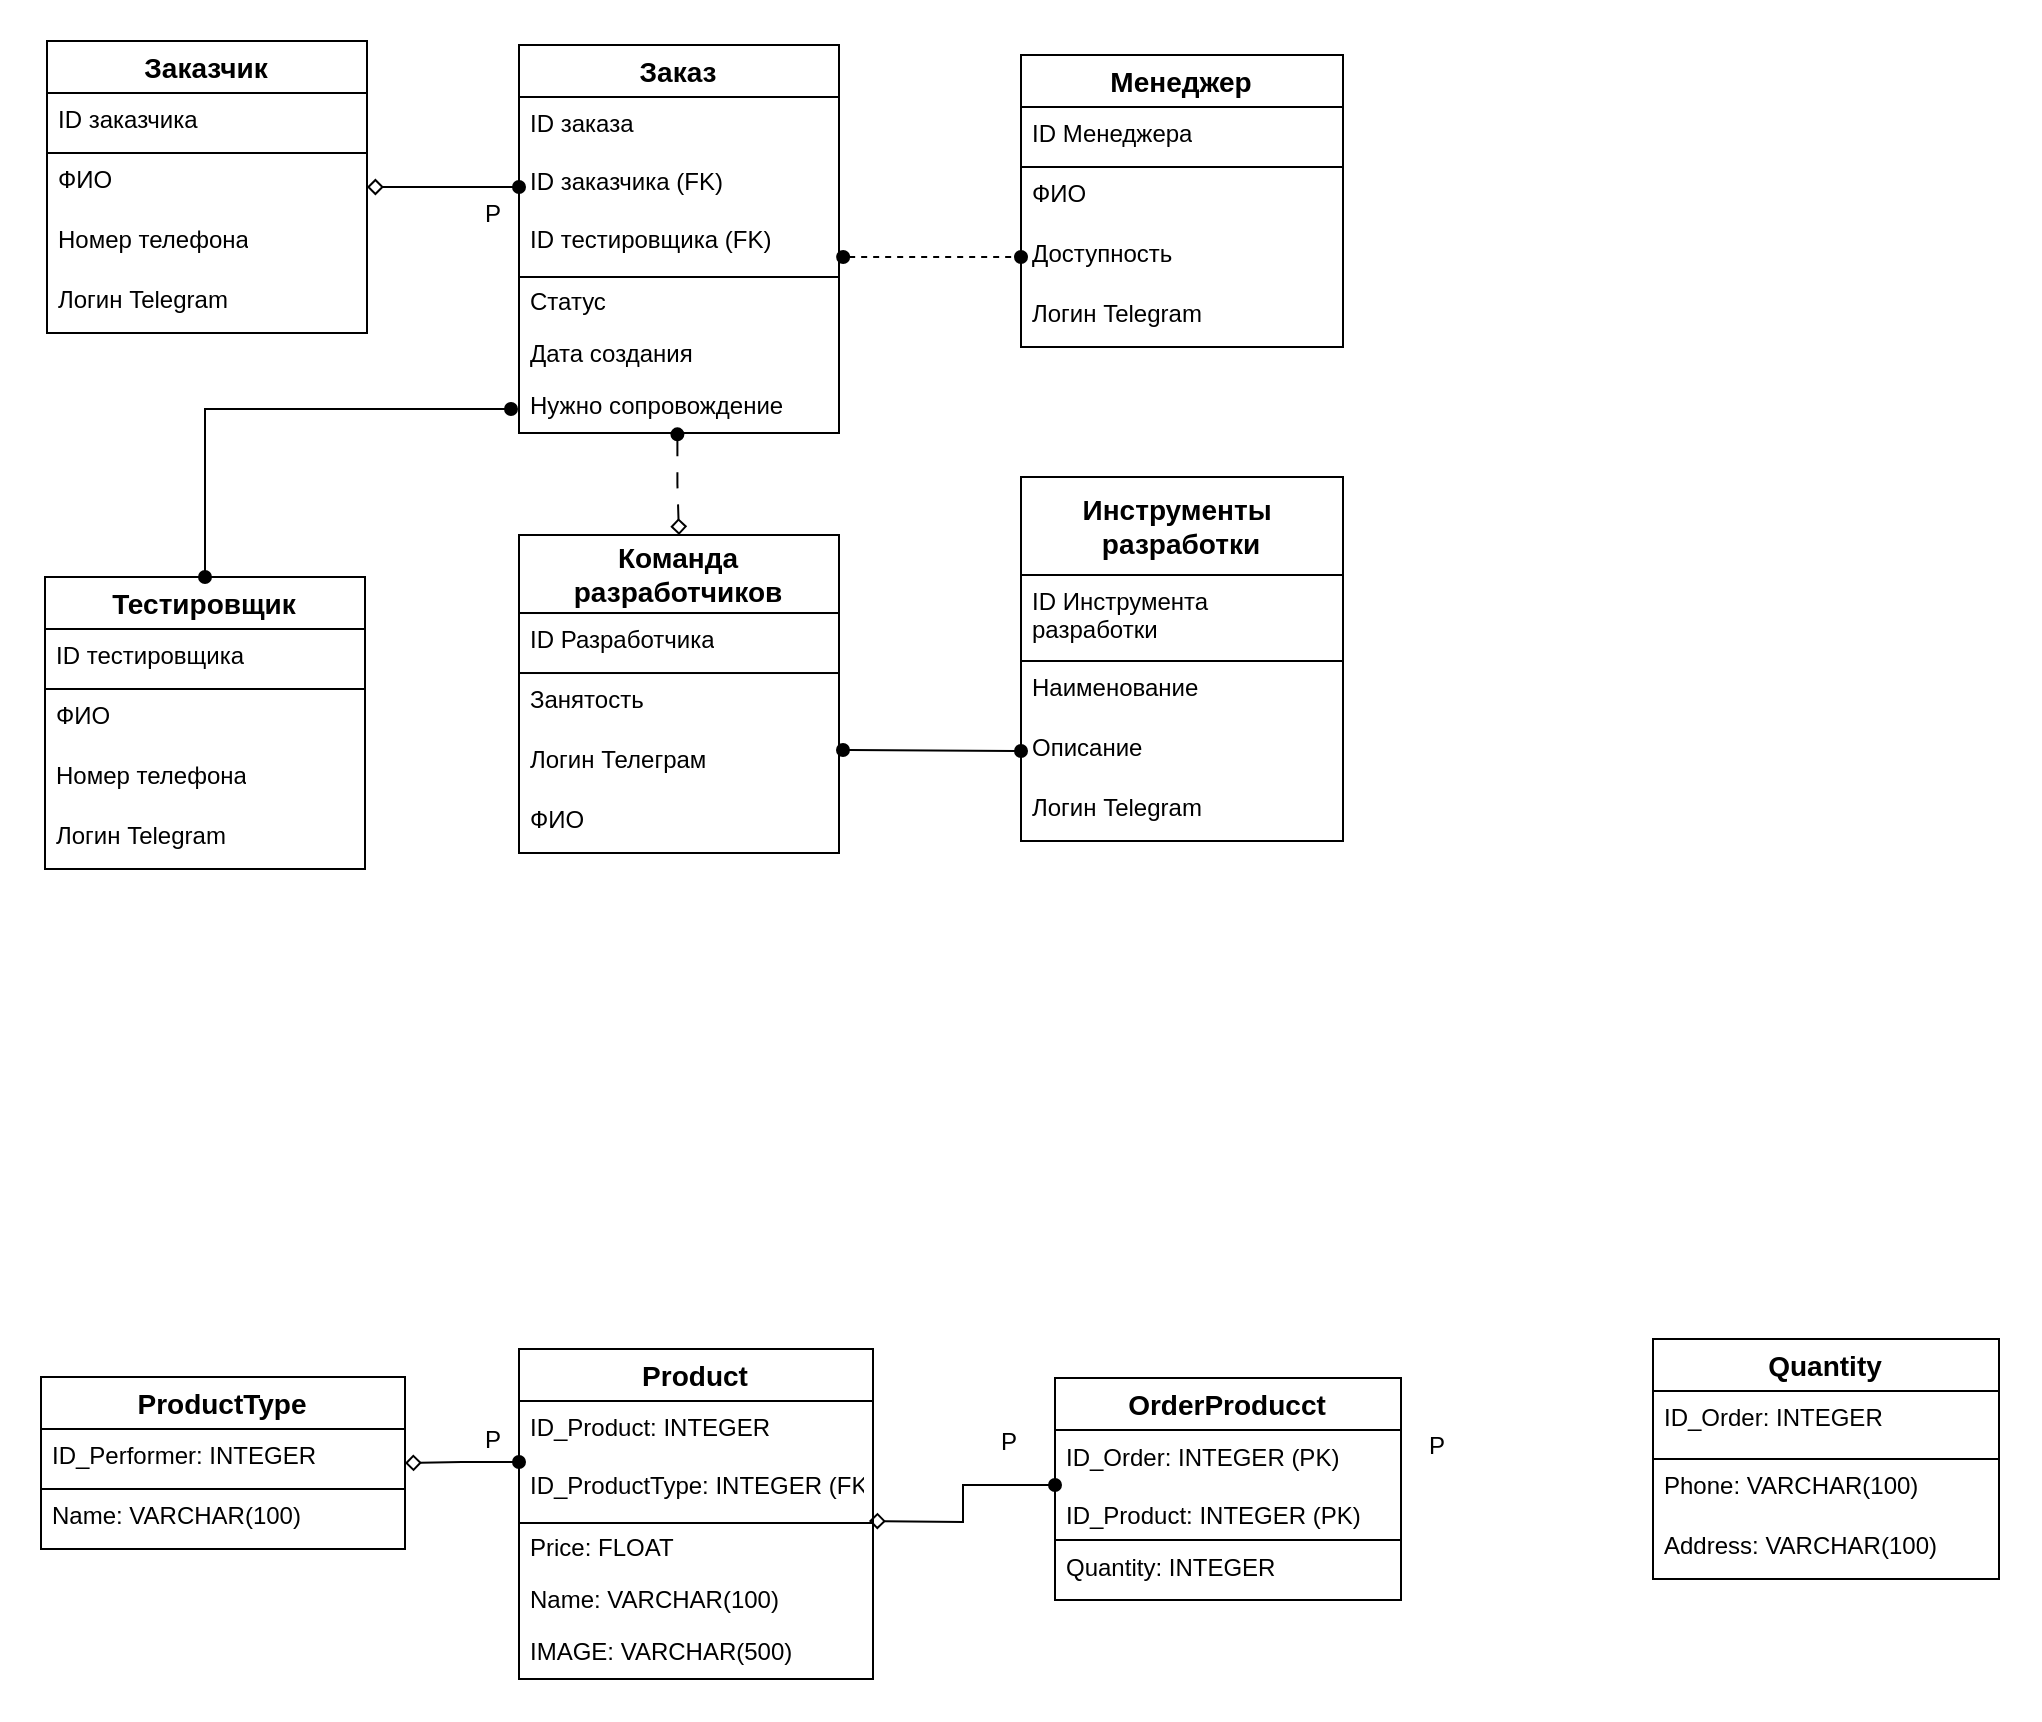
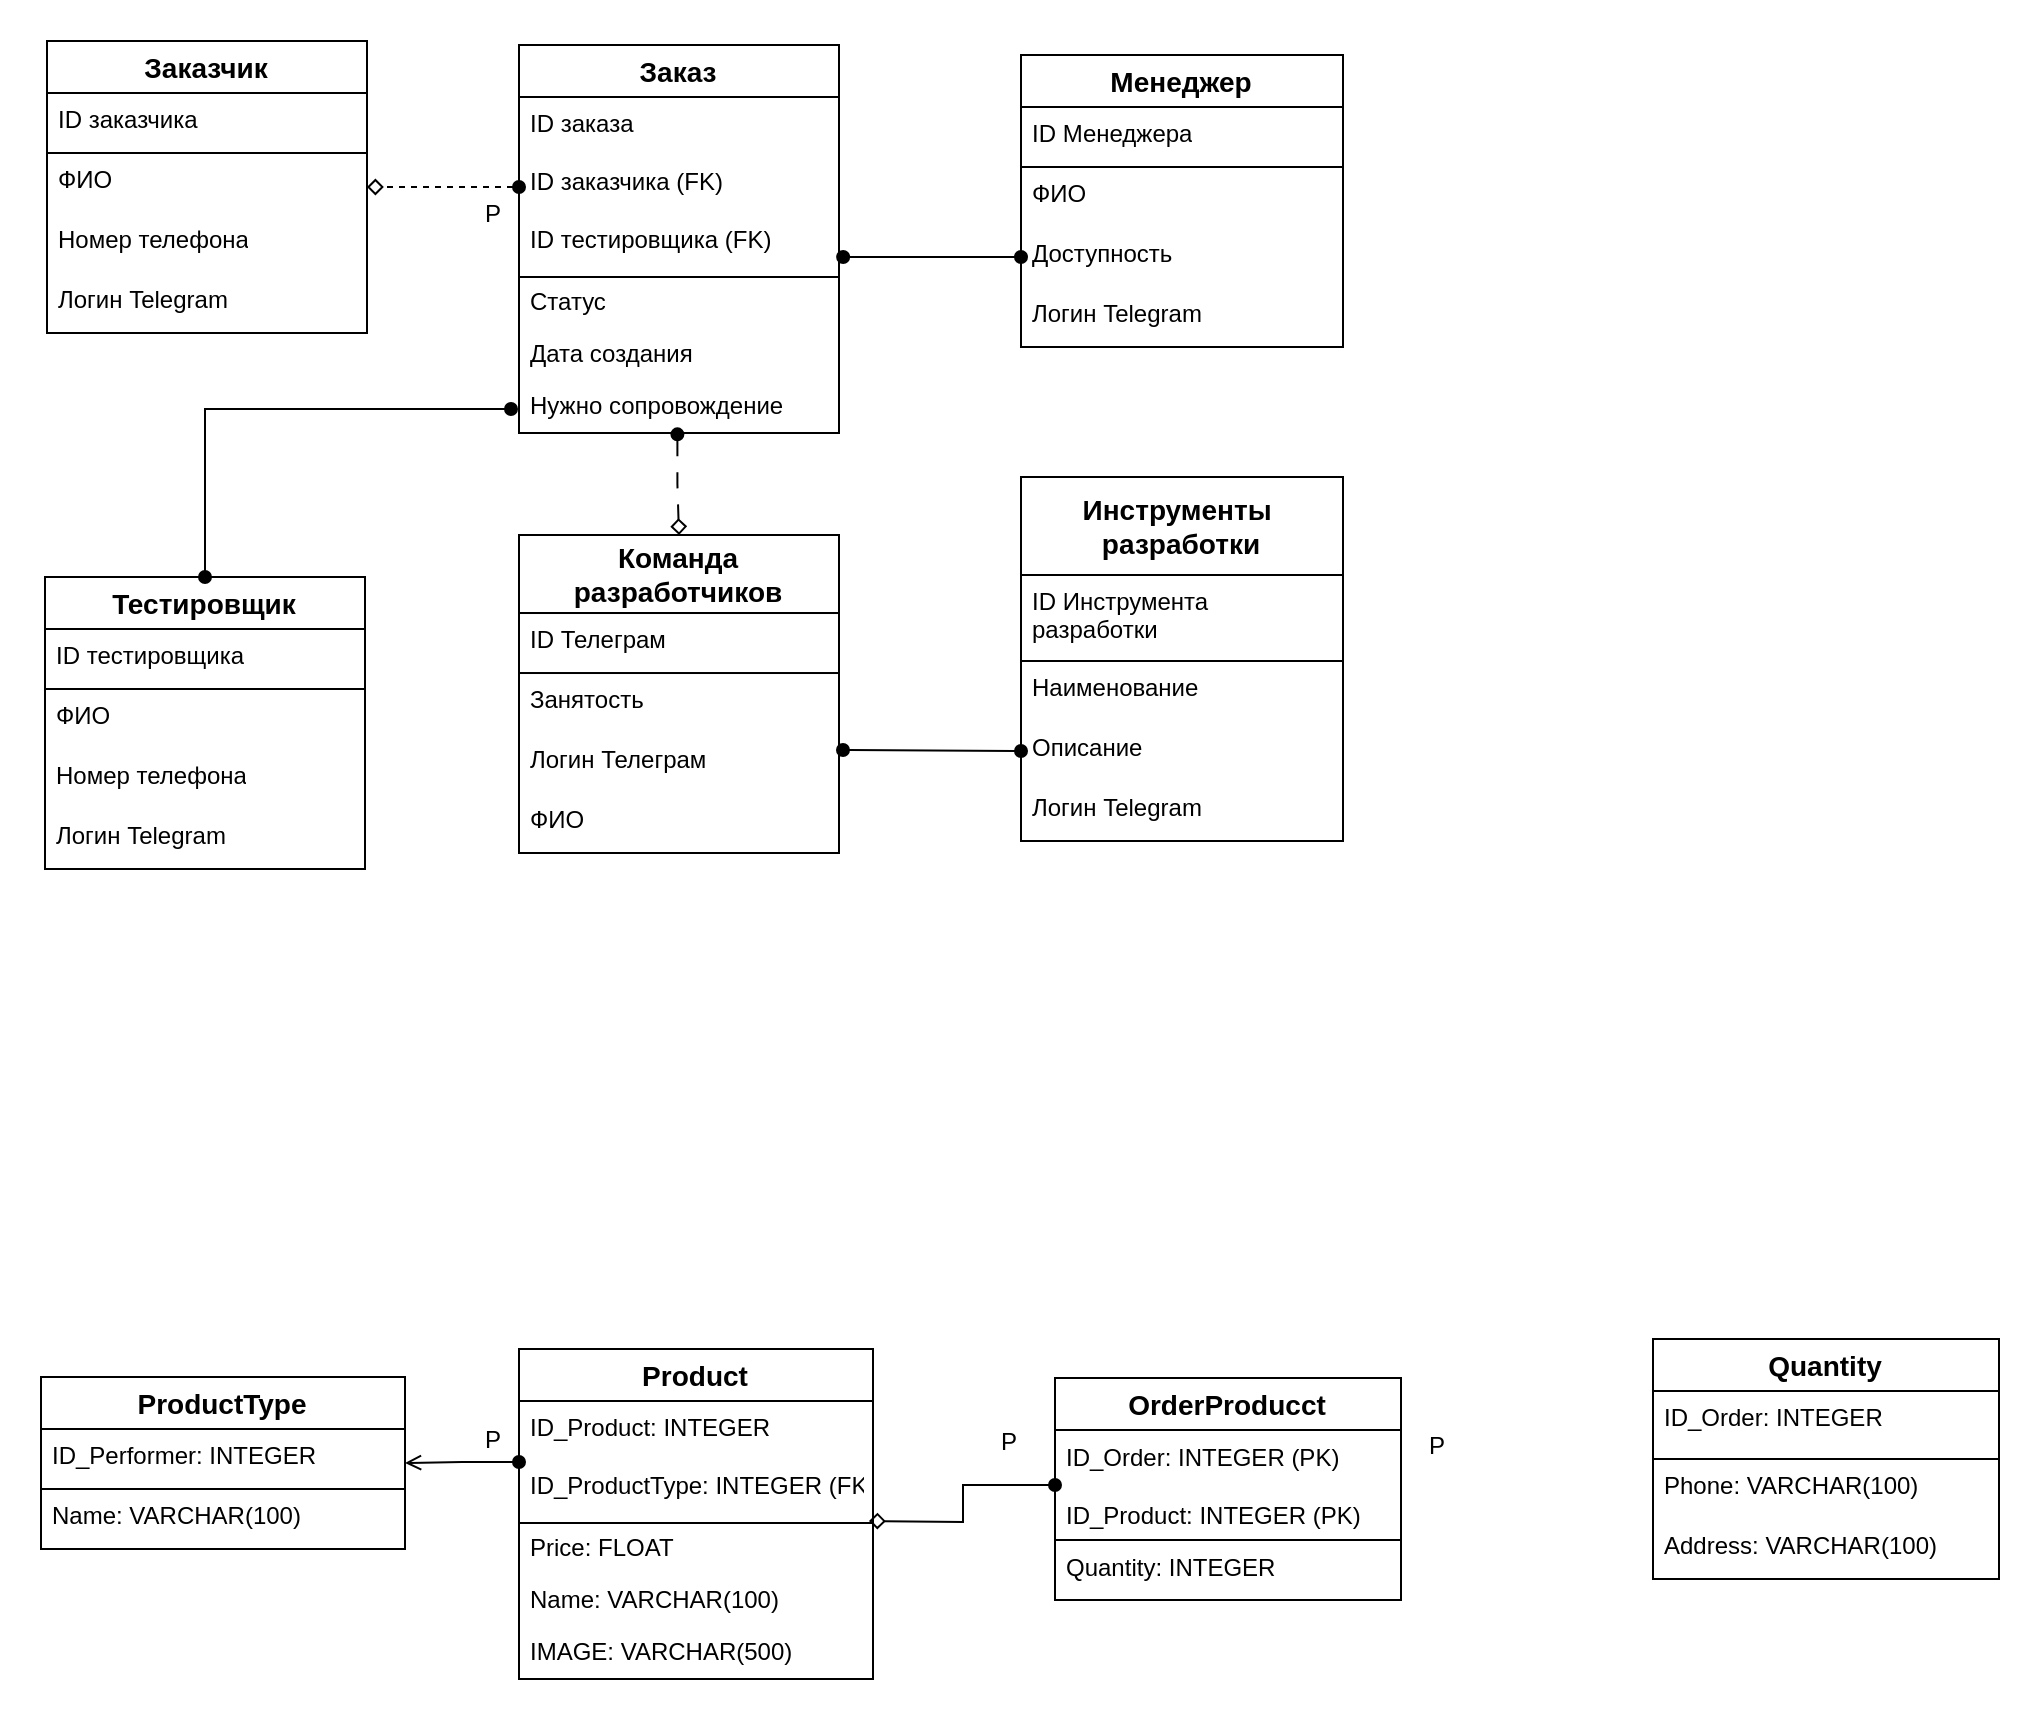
(446, 187) -> (446, 187)
(934, 257) -> (934, 257)
(629, 641) -> (602, 641)
(421, 1463) -> (416, 1463)
